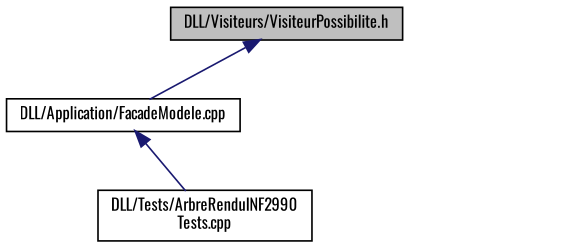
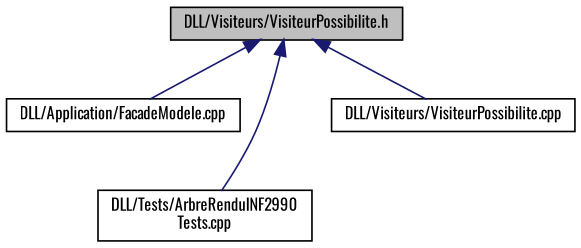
none -> (453, 115)
(166, 167) -> (258, 126)
